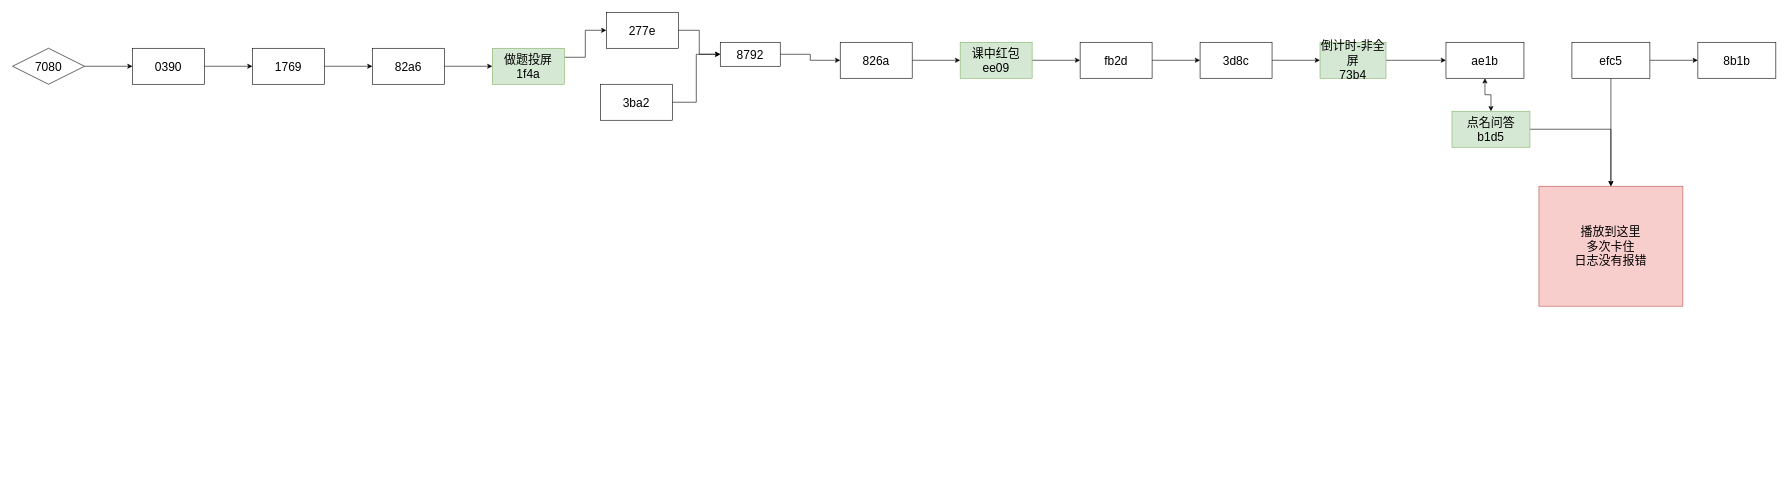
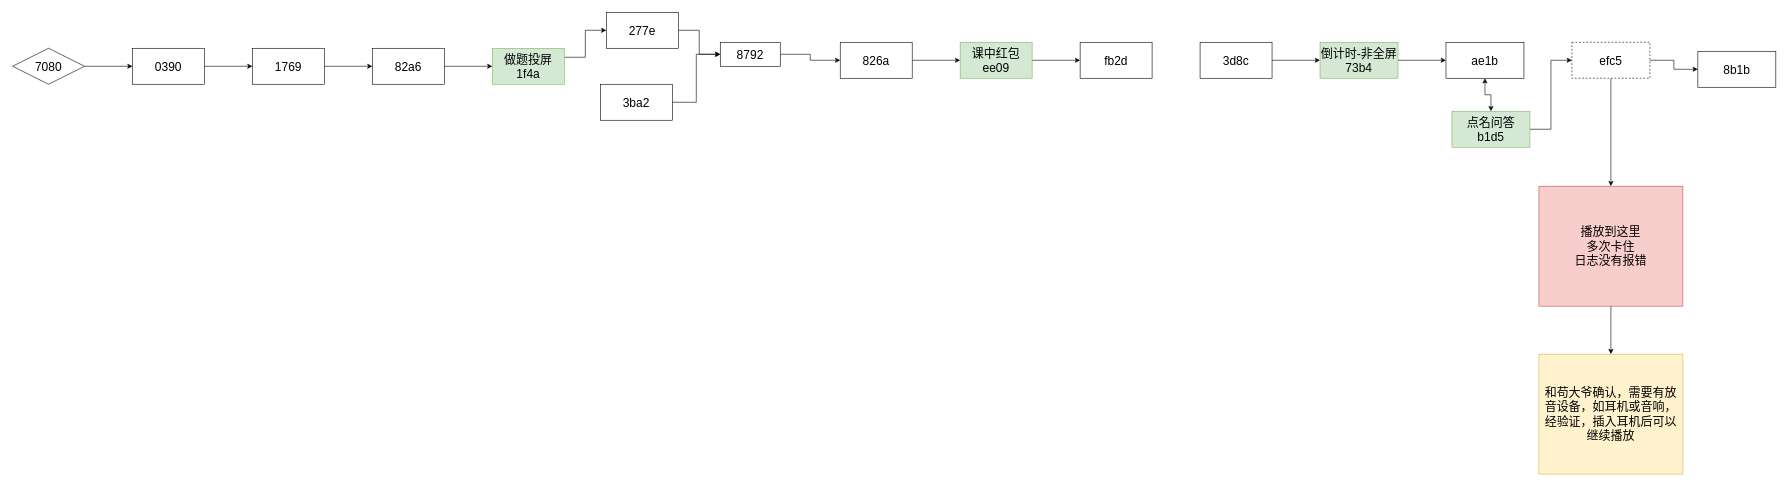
(1194, 60) -> none
(1353, 60) -> (1359, 60)
(1611, 60) -> (1611, 60)
(1737, 60) -> (1737, 69)
(1578, 129) -> (1551, 60)
none -> (1611, 348)
none -> (1611, 414)
